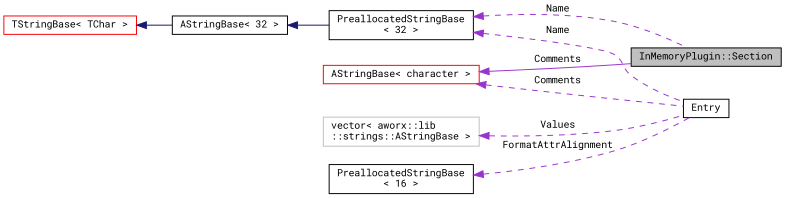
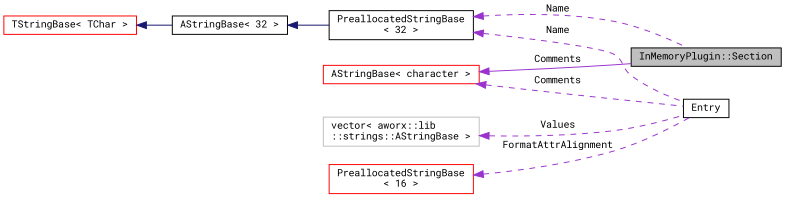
(401, 179) -> (401, 179)
